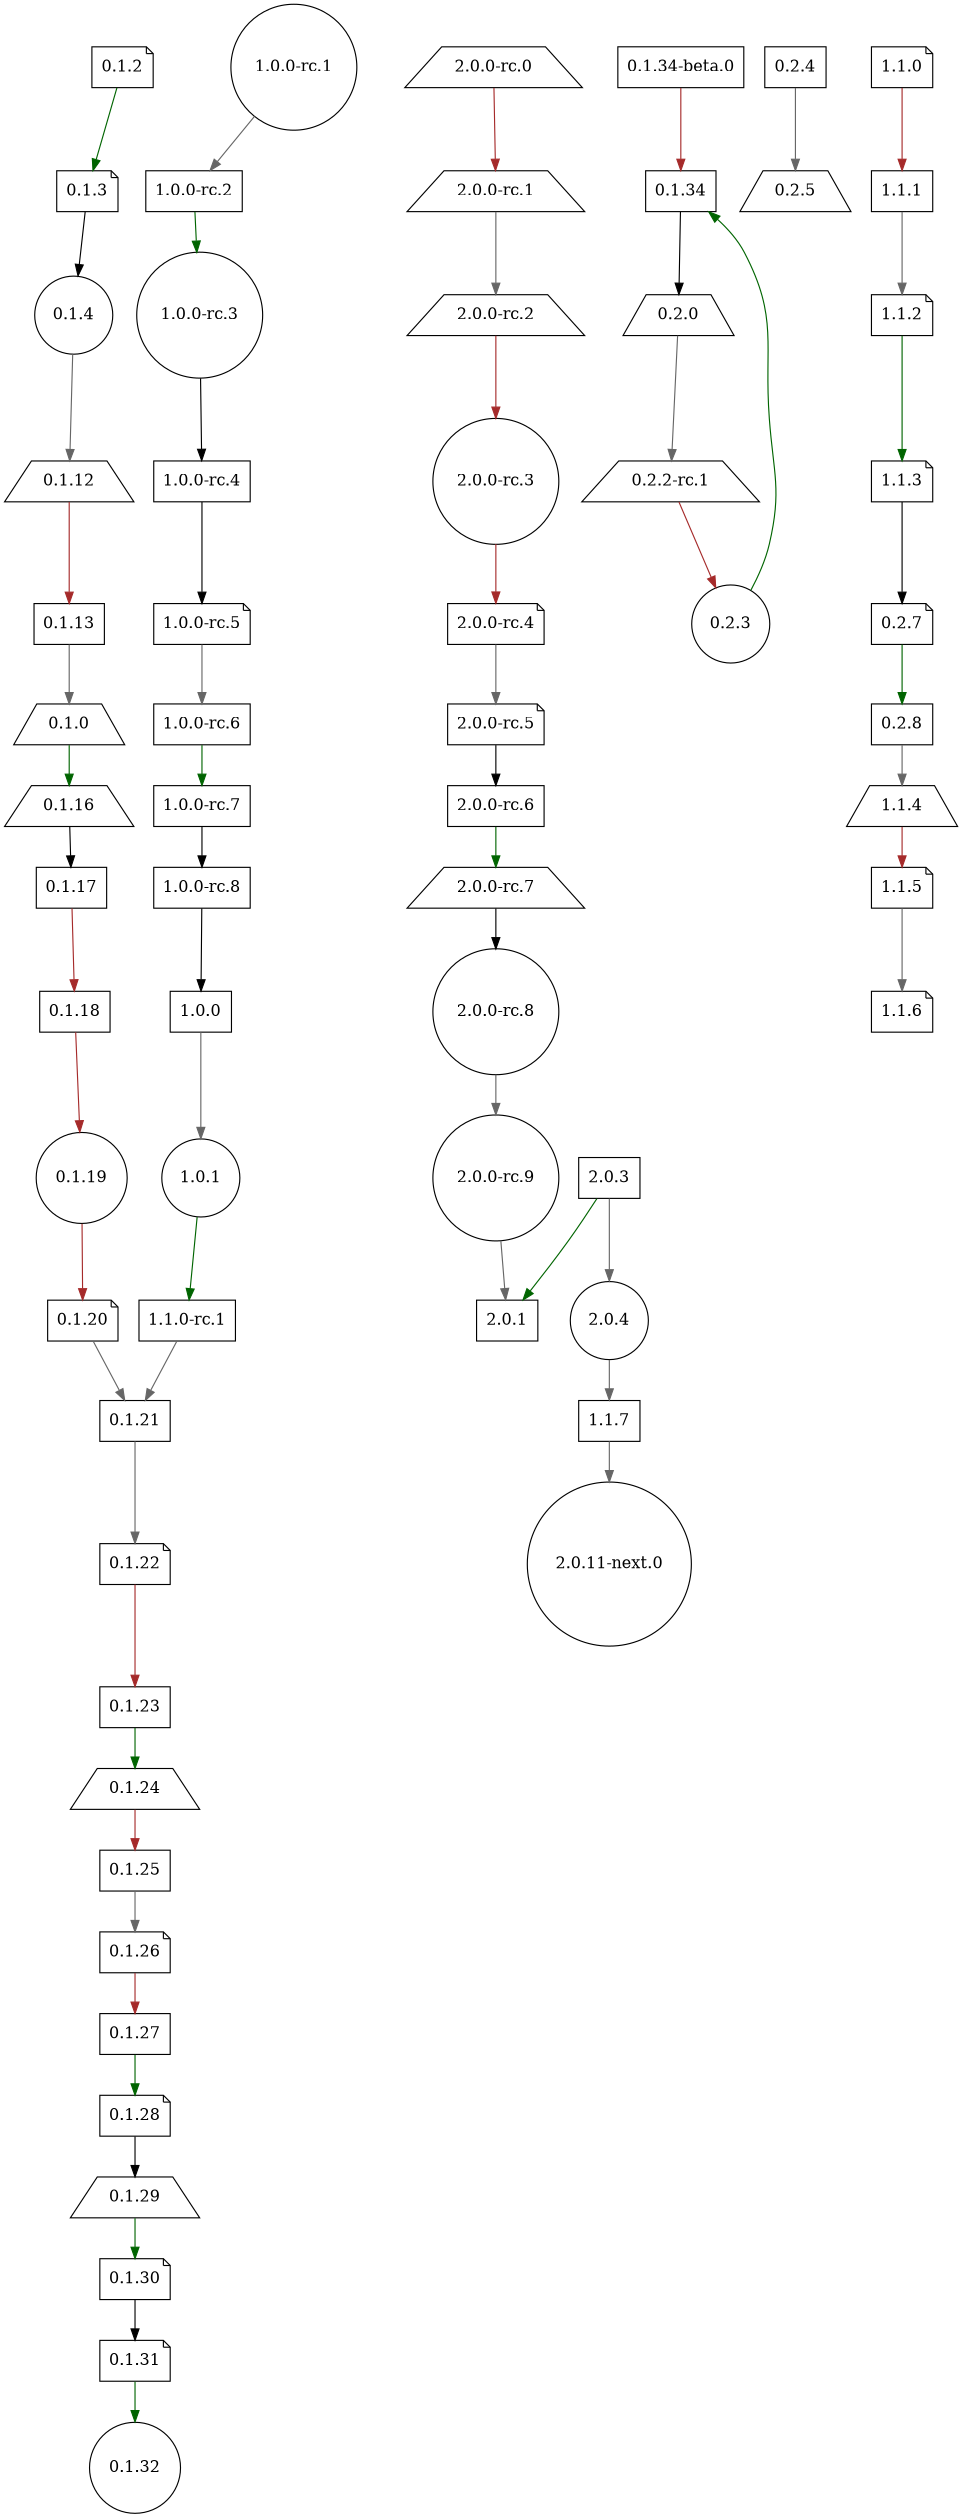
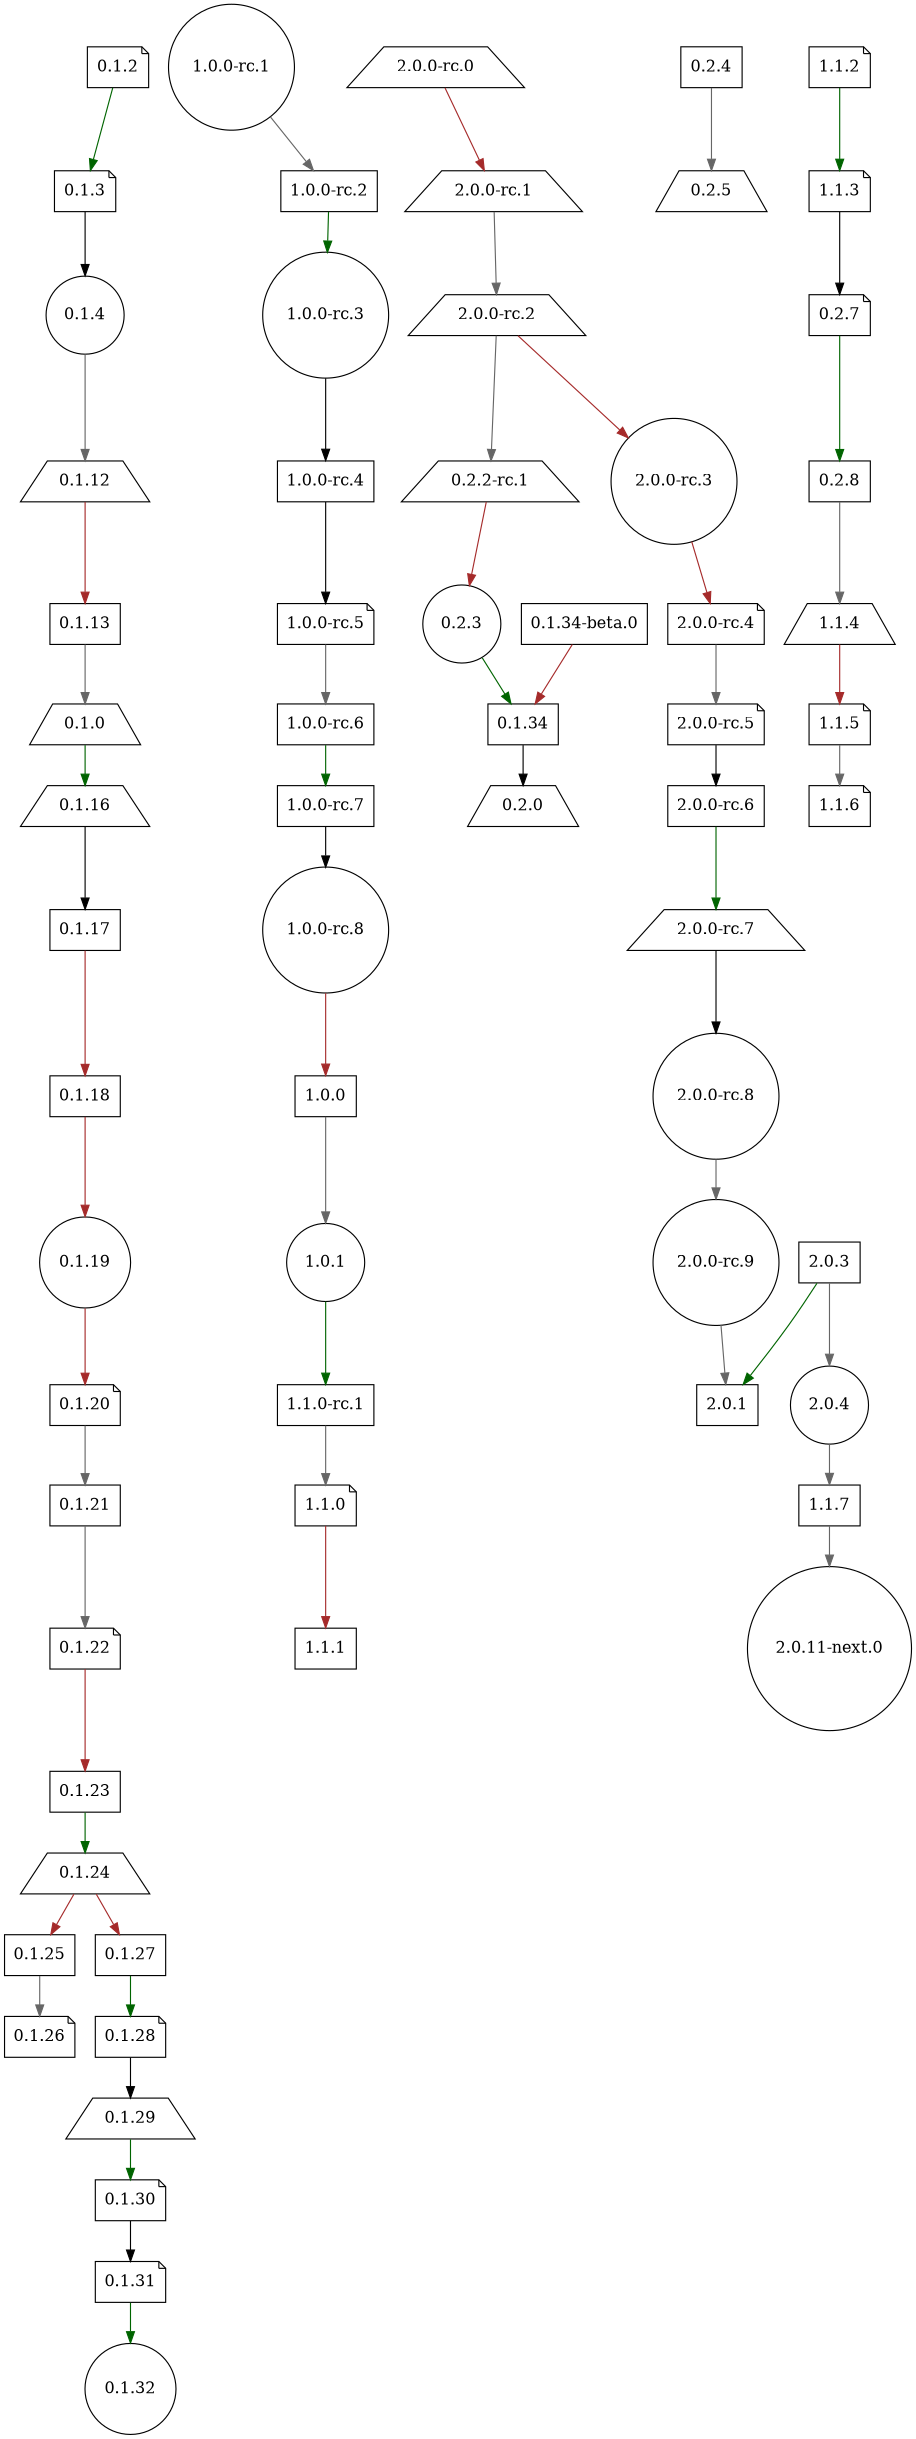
(902, 247) -> none
(675, 393) -> (494, 393)
(202, 888) -> (326, 930)
(201, 944) -> (326, 1029)
(164, 1366) -> (326, 1449)
(135, 1988) -> (105, 1909)
